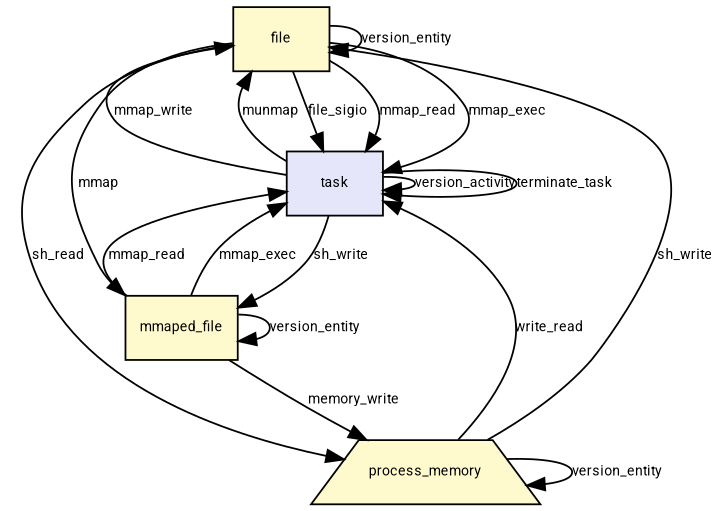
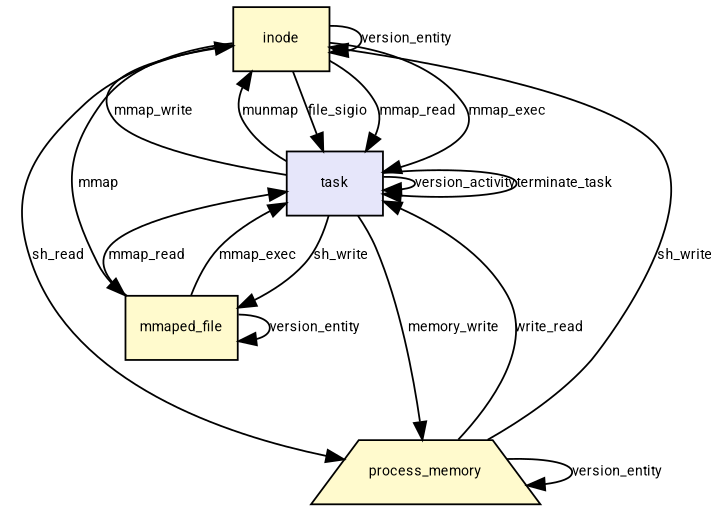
(281, 39) -> (281, 39)
(289, 397) -> (399, 316)
